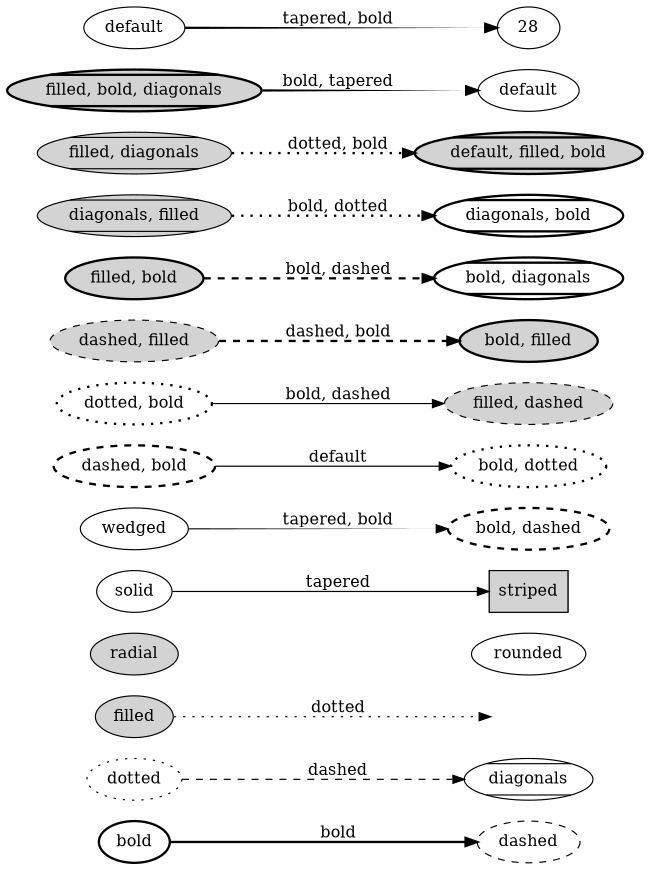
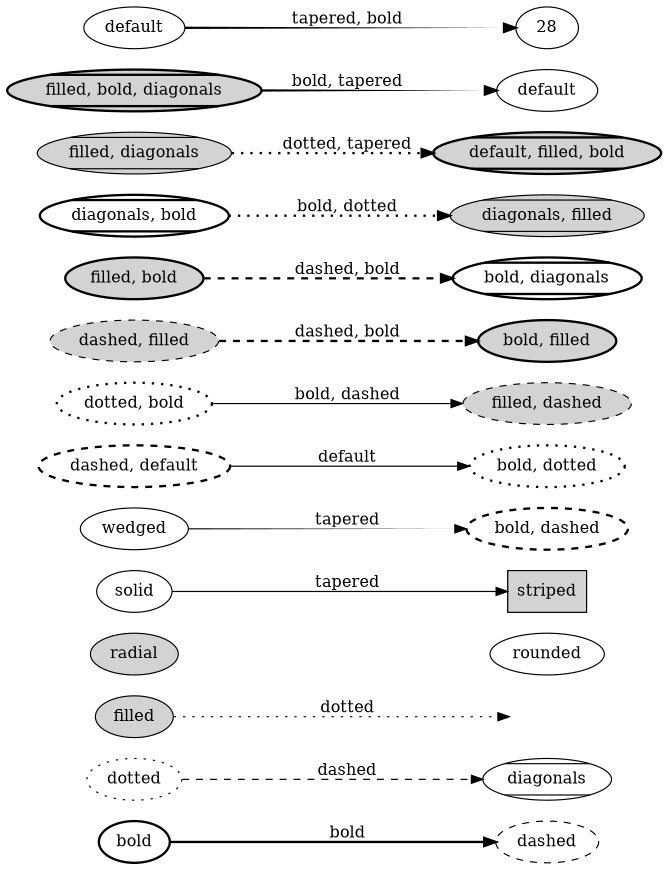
(338, 144) -> (348, 144)
(327, 216) -> (333, 216)
(338, 270) -> (348, 270)
(134, 466) -> (134, 466)
(338, 520) -> (348, 520)
